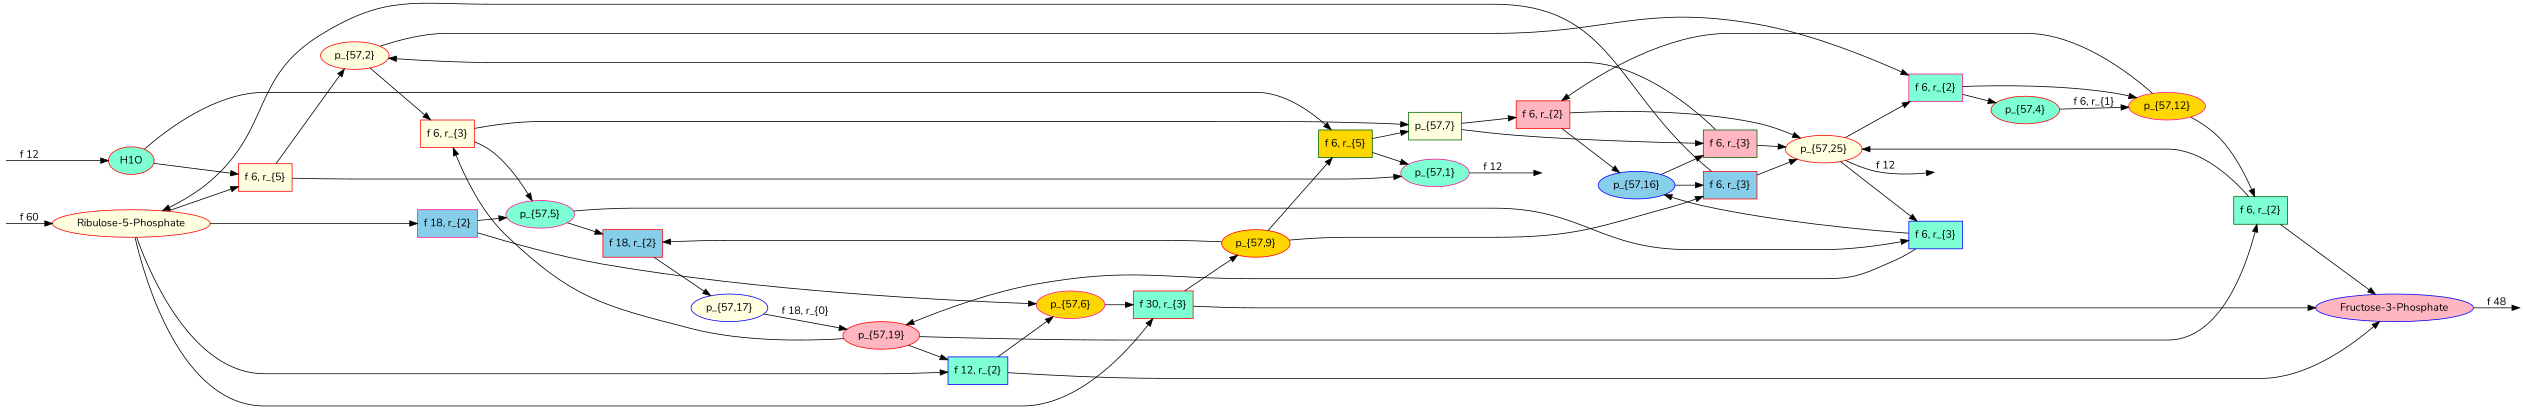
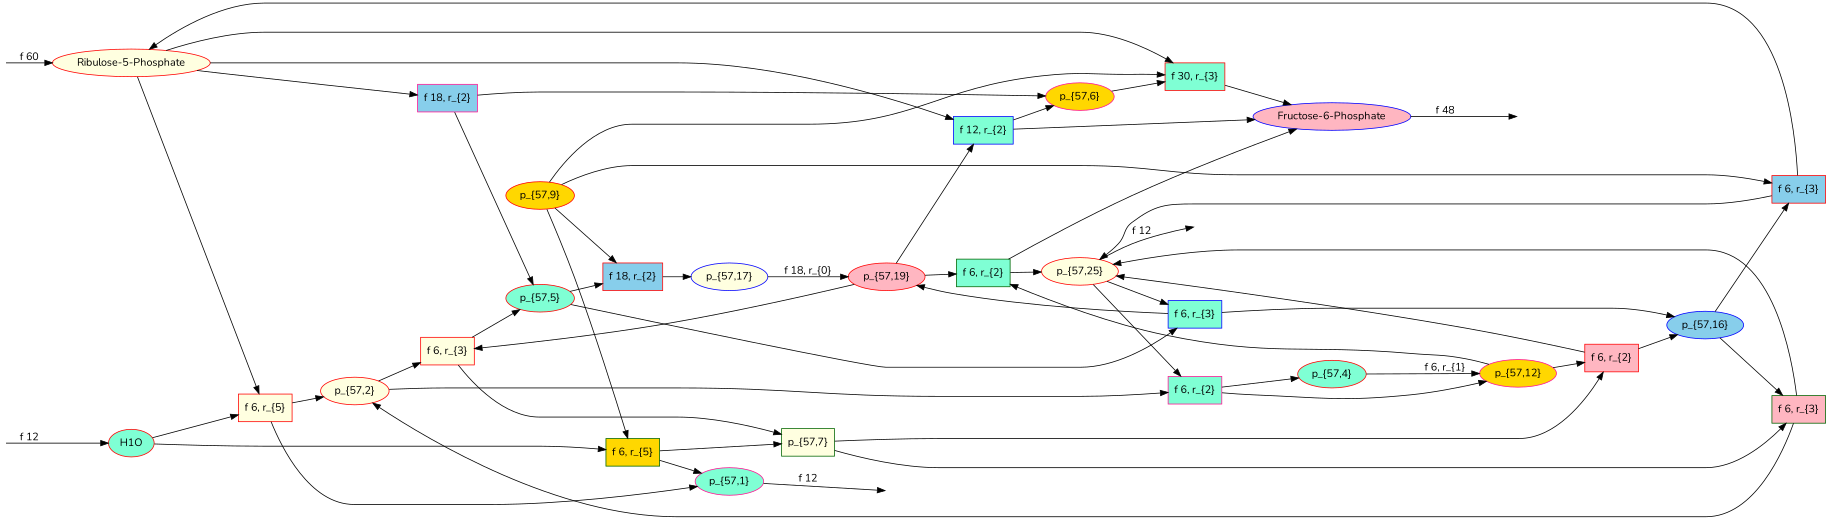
(540, 214) -> (540, 298)
(1211, 273) -> (845, 123)
(2395, 308) -> (1332, 117)
